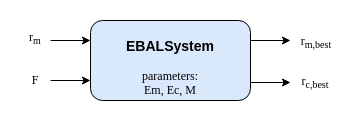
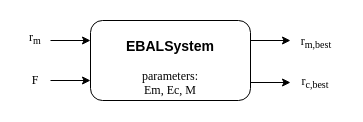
(171, 61) -> (171, 61)
